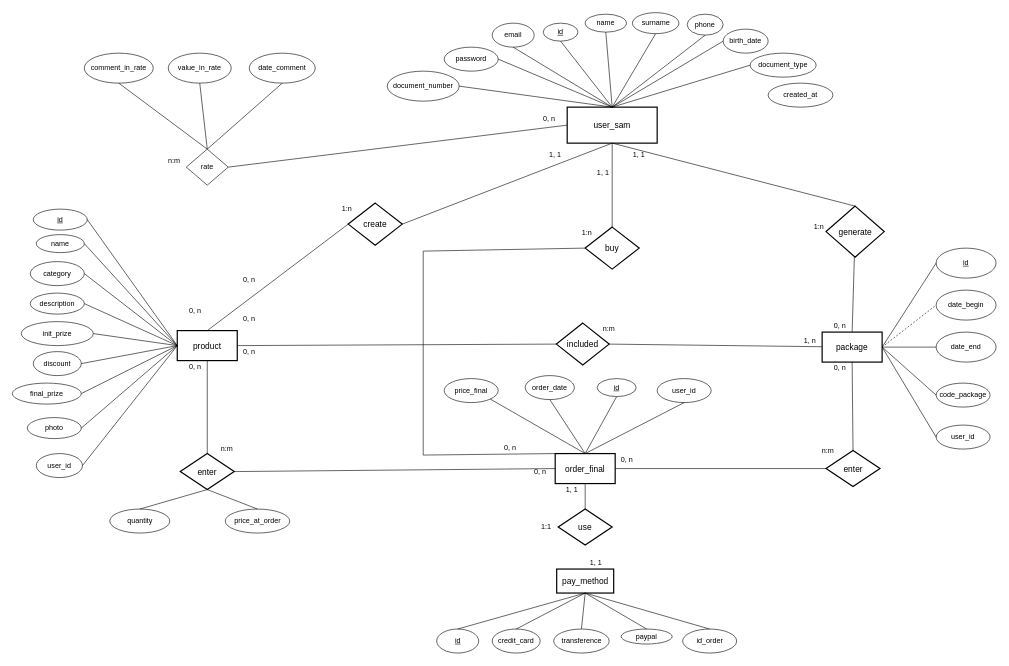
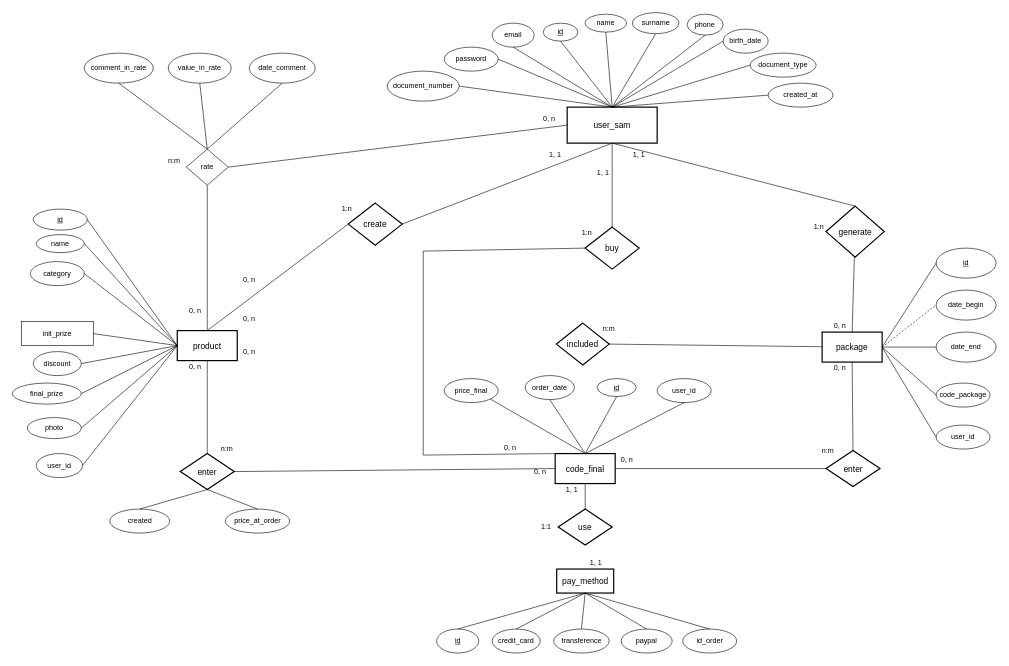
none -> (693, 101)
none -> (207, 258)
(57, 304) -> none
(127, 323) -> none
(57, 334) -> (57, 334)
(810, 341) -> none
(396, 345) -> none
(585, 469) -> (585, 469)
(140, 521) -> (140, 521)
(647, 637) -> (647, 641)
